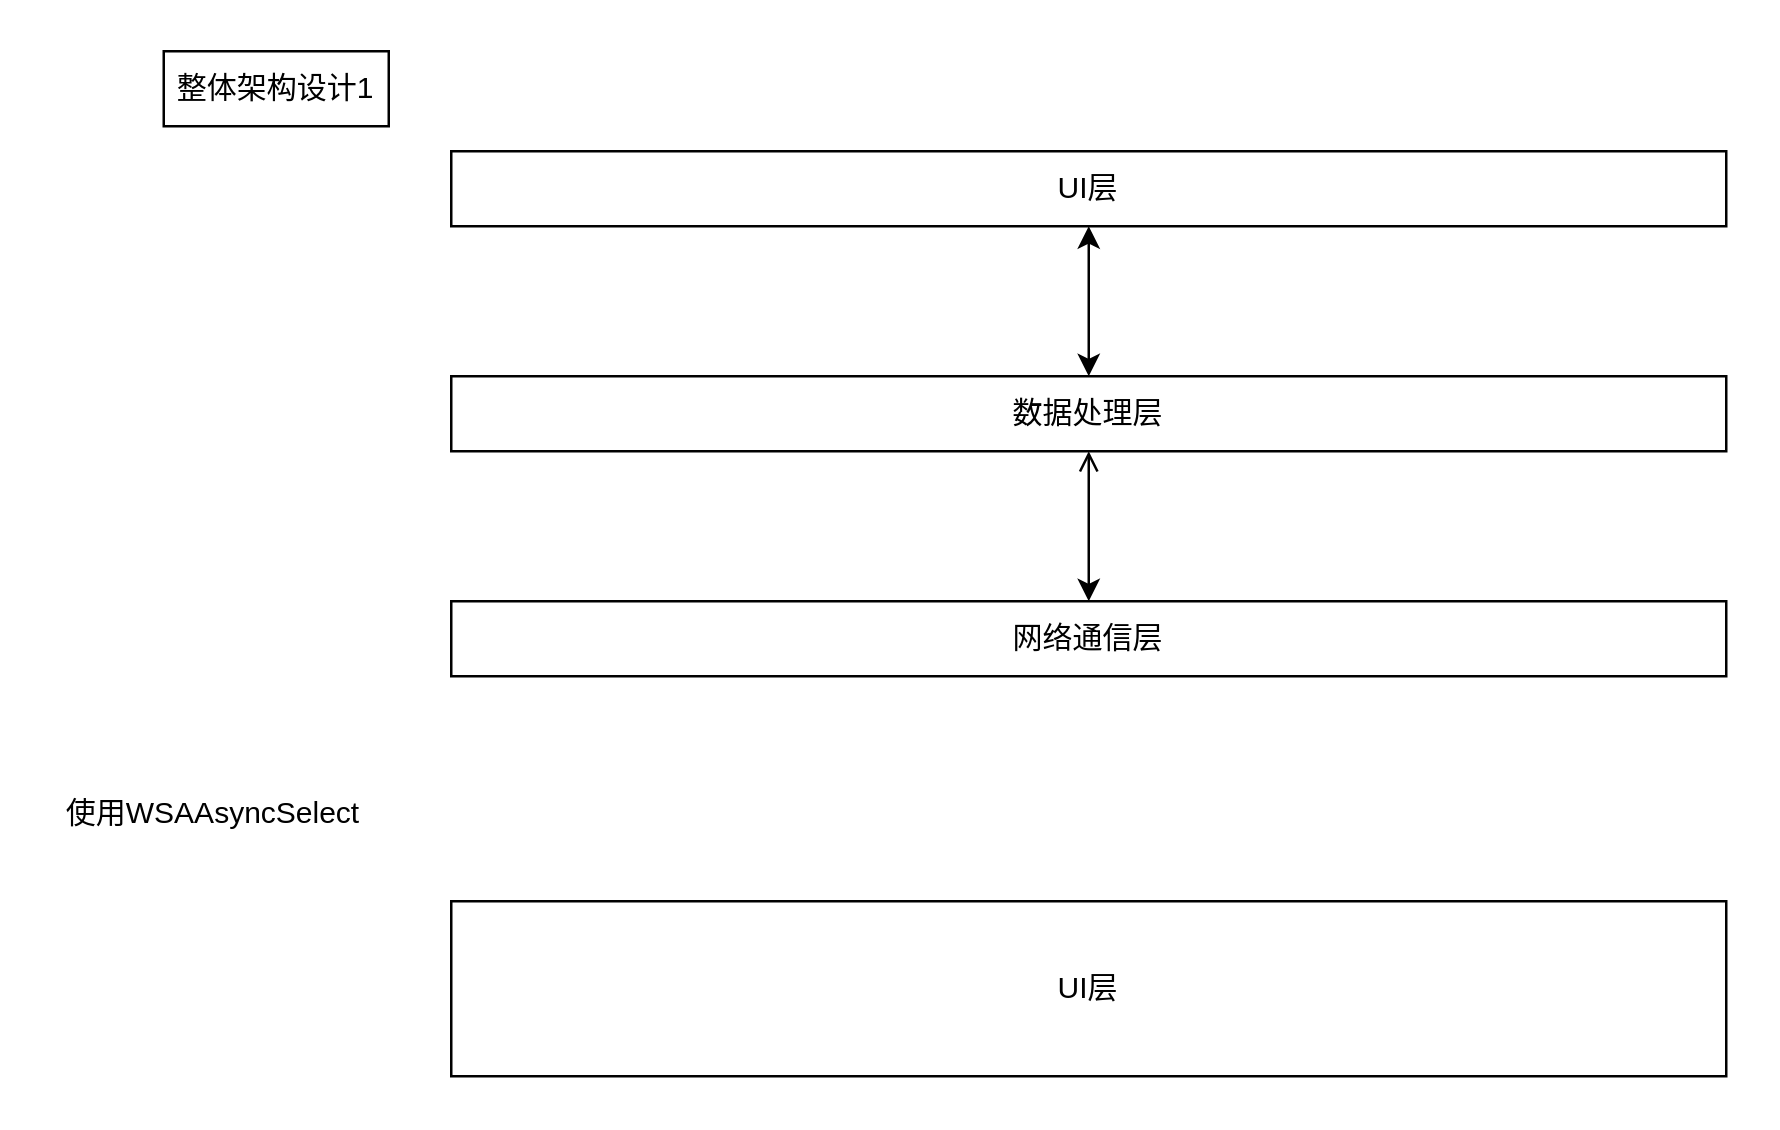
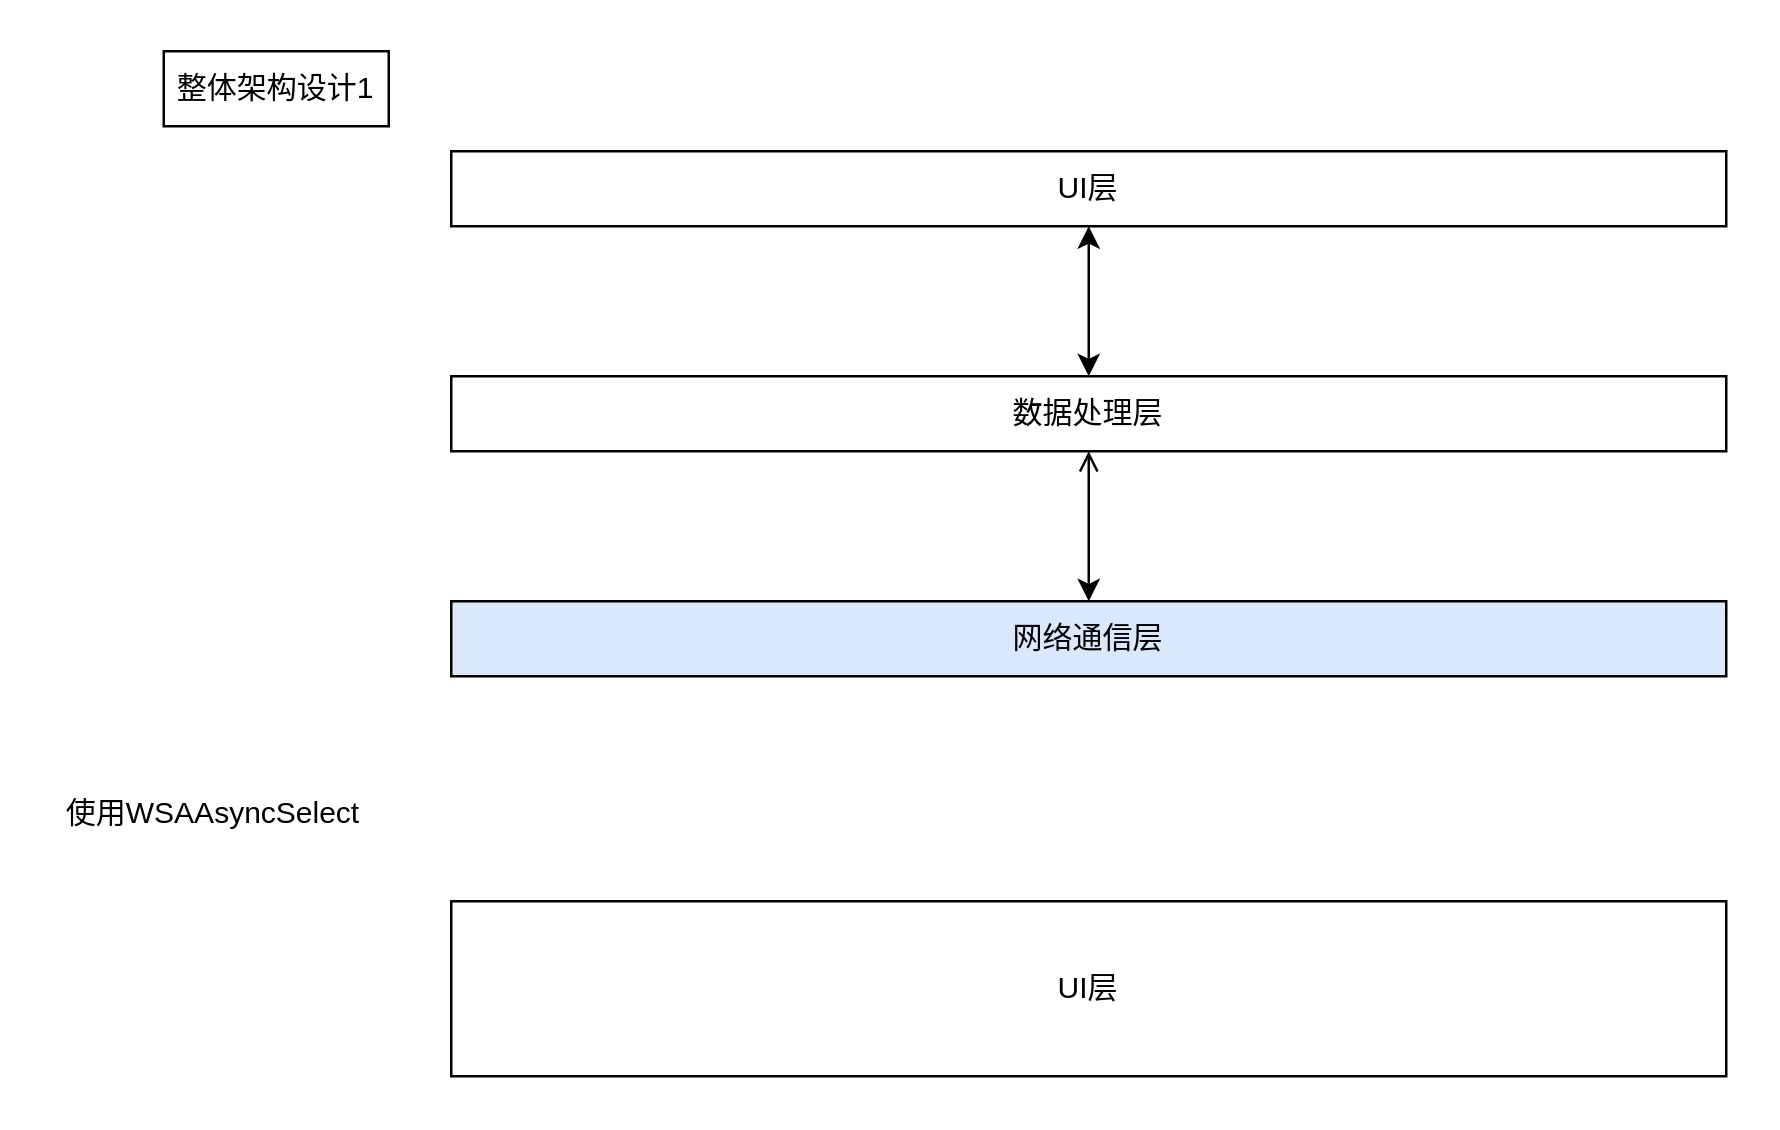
(1089, 639) -> (1089, 639)
